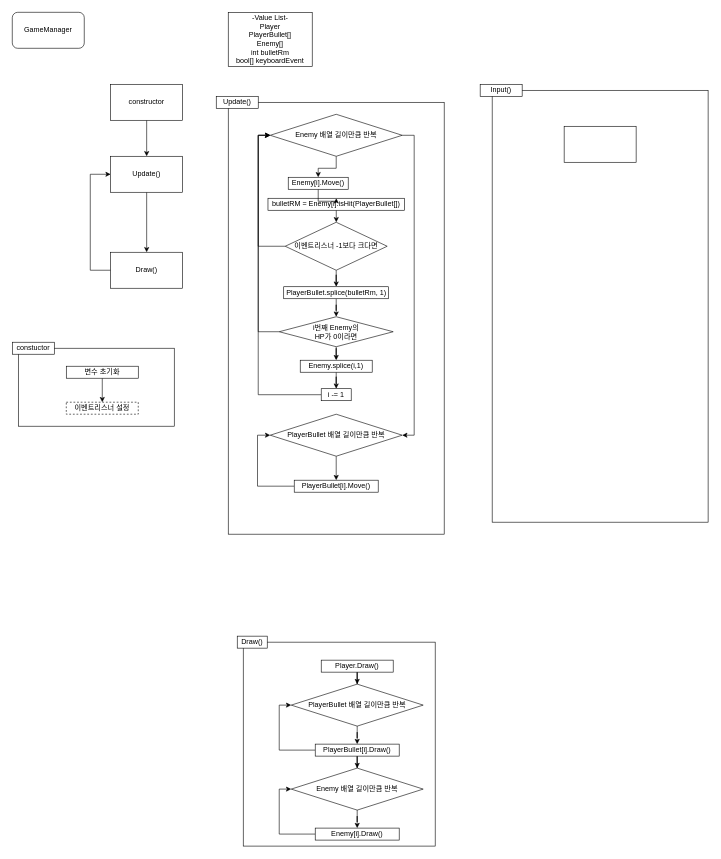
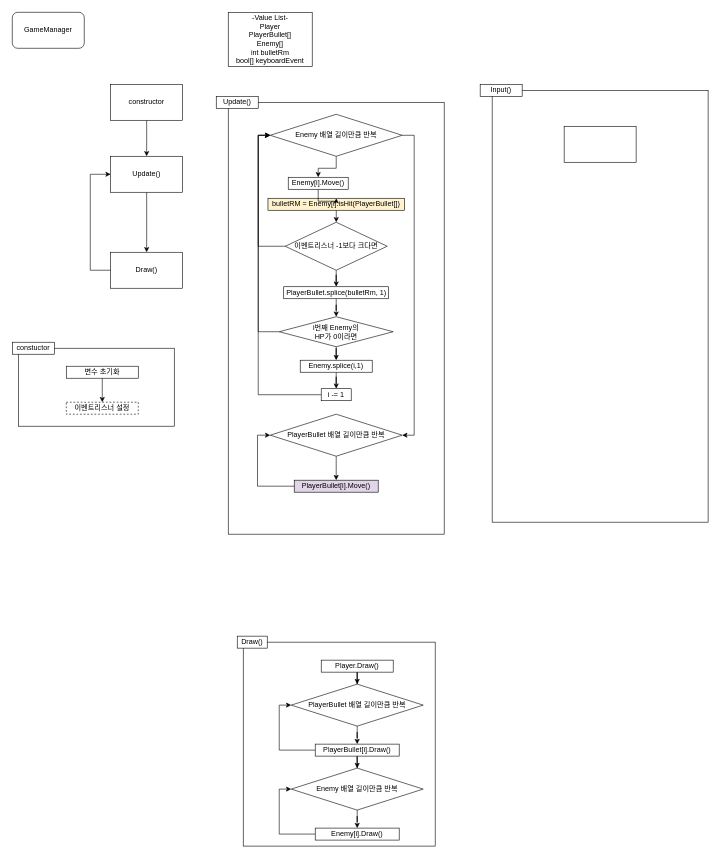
(336, 204) -> (336, 204)
(336, 486) -> (336, 486)
